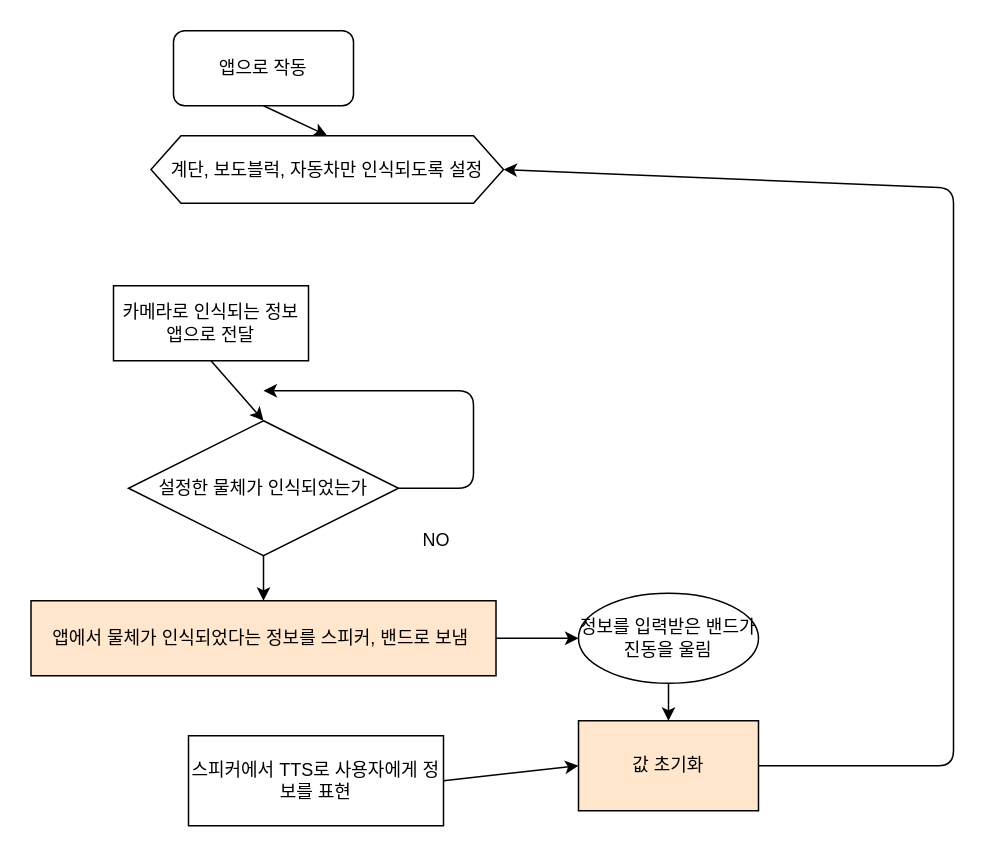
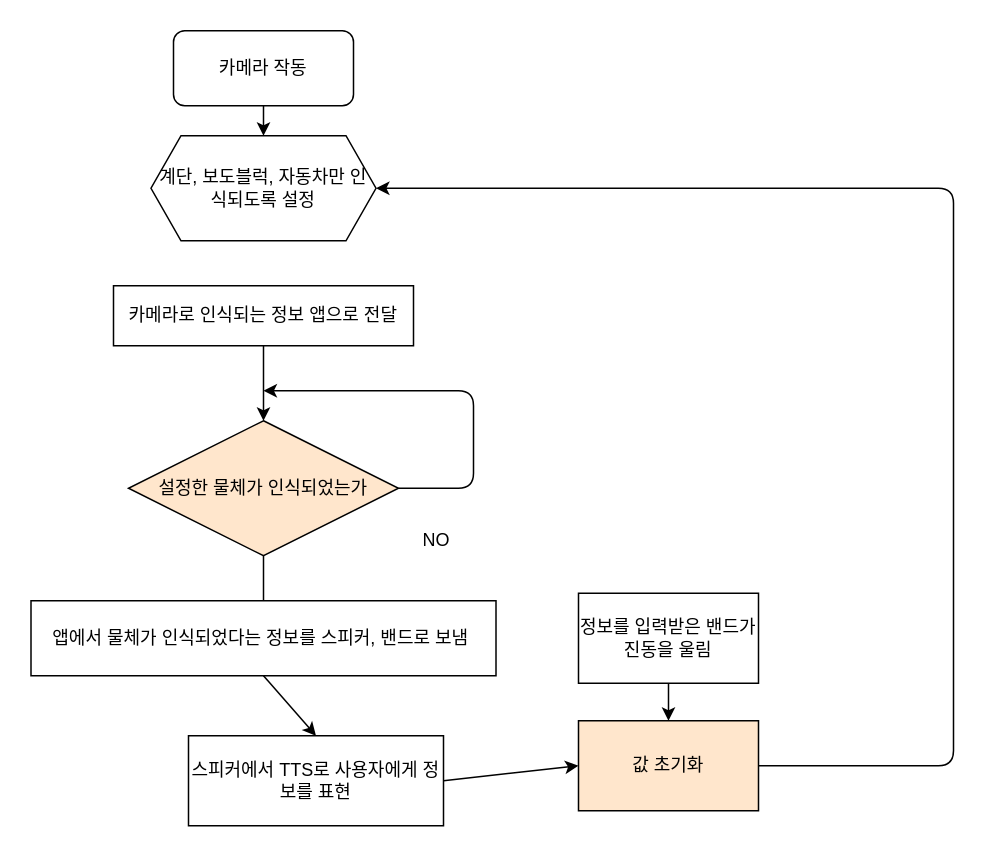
(263, 68) -> (263, 68)
(327, 170) -> (263, 188)
(211, 323) -> (263, 316)
(263, 488) -> (263, 488)
(263, 589) -> (263, 593)
(263, 638) -> (263, 638)
(532, 638) -> none
(668, 638) -> (668, 638)
none -> (286, 702)
